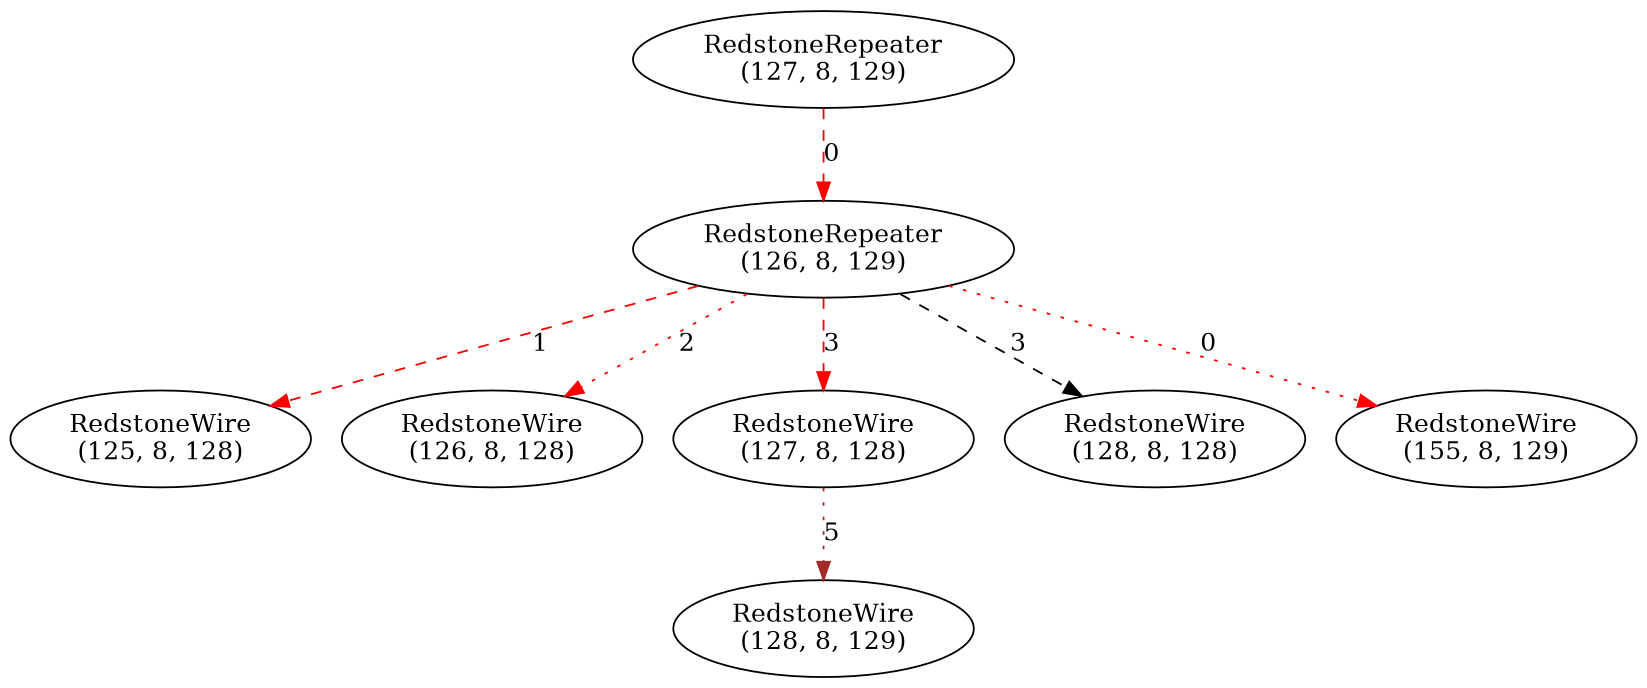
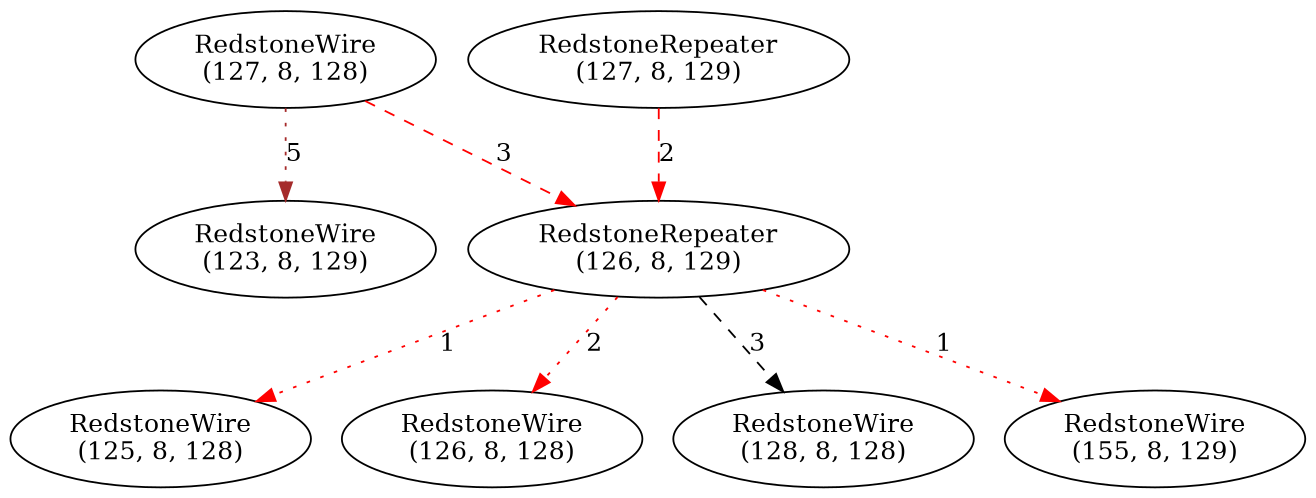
(833, 154) -> (668, 154)
(824, 335) -> (462, 149)
(493, 343) -> (414, 343)
(1209, 344) -> (945, 344)
(824, 629) -> (286, 249)
